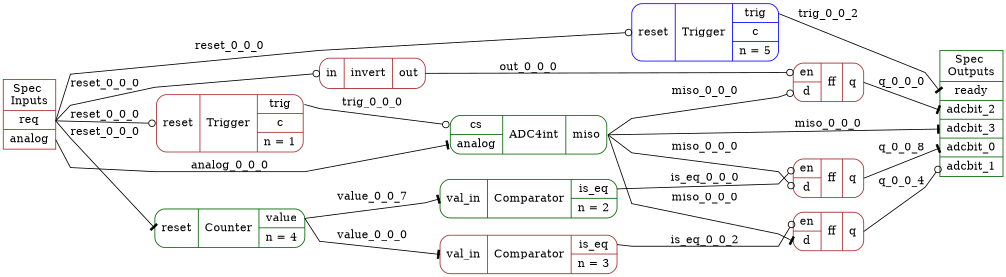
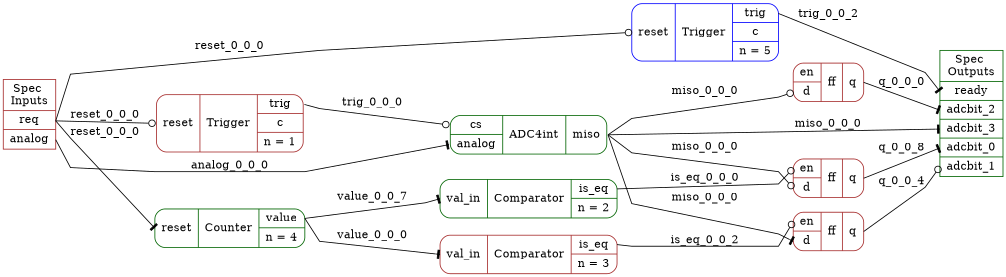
(372, 73) -> none
